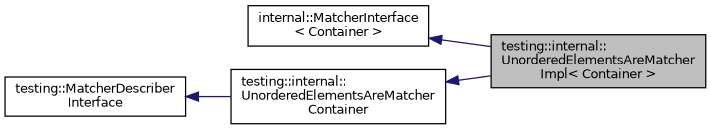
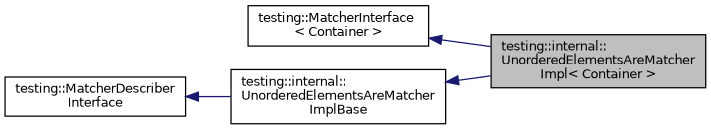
(338, 26) -> (338, 26)
(338, 97) -> (338, 97)
